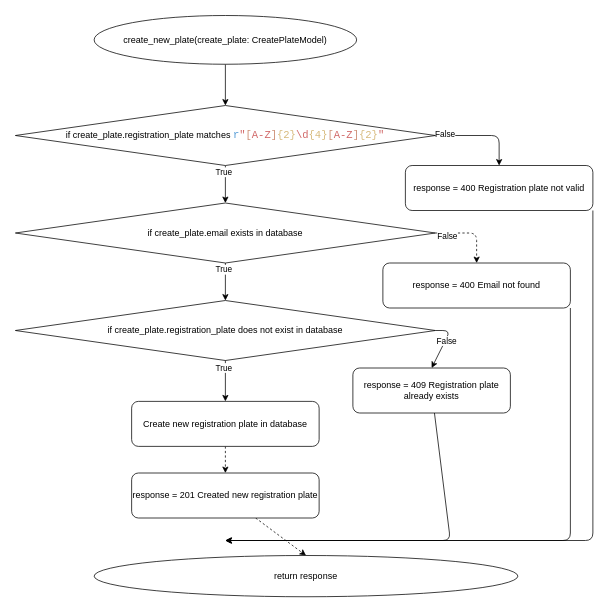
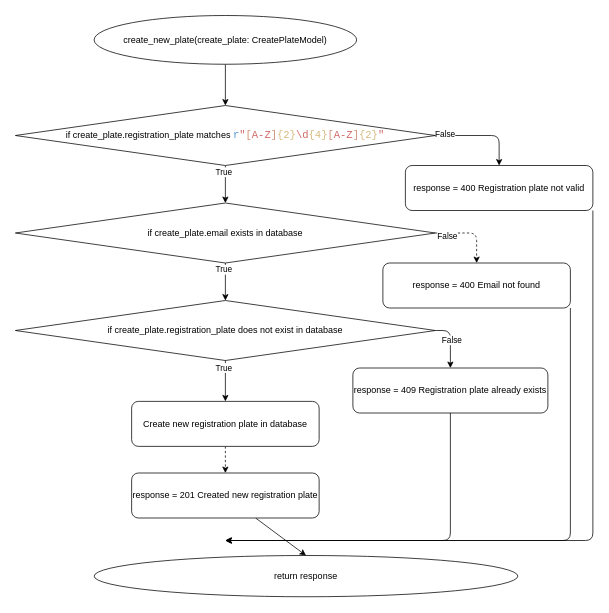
(432, 390) -> (450, 390)
(277, 534) -> (277, 534)
